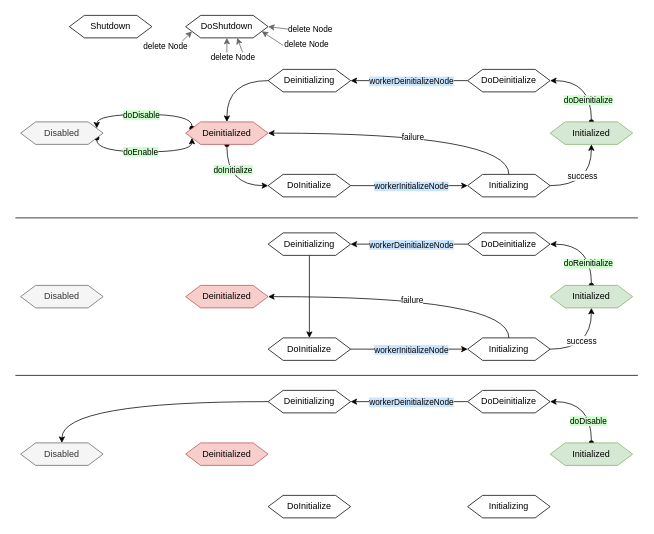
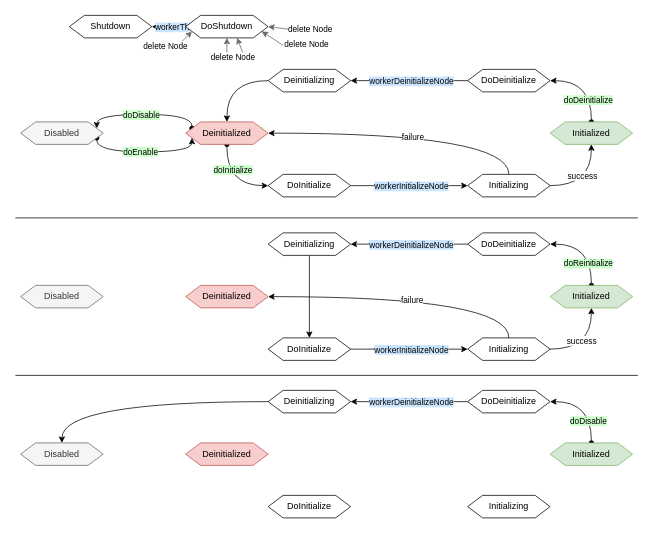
none -> (171, 27)
